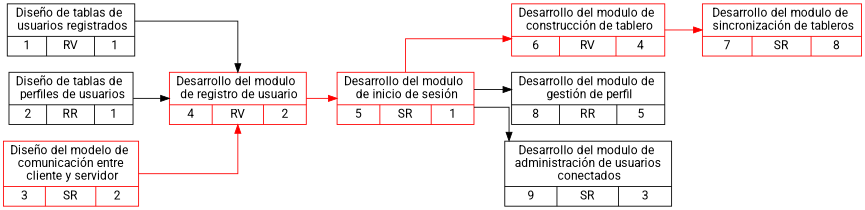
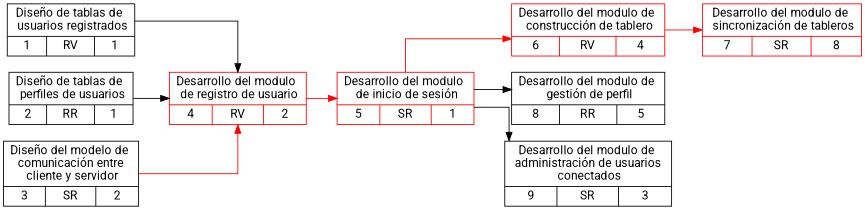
(71, 174) -> (71, 174)
